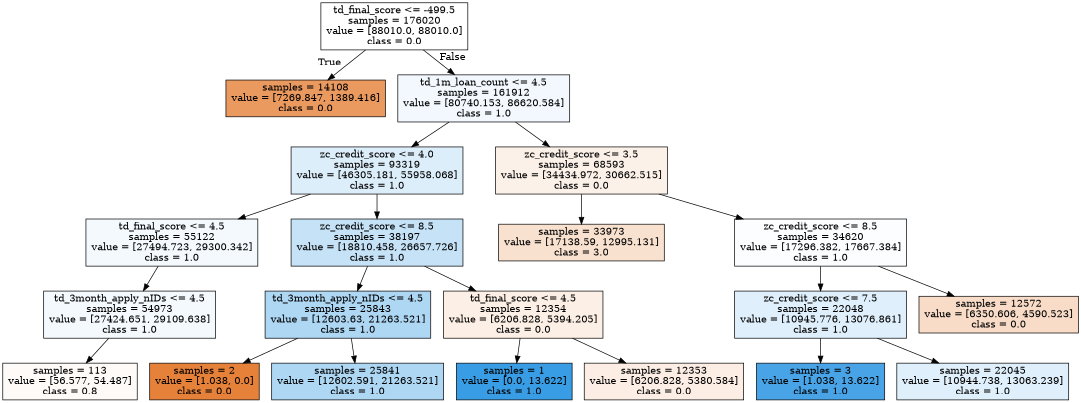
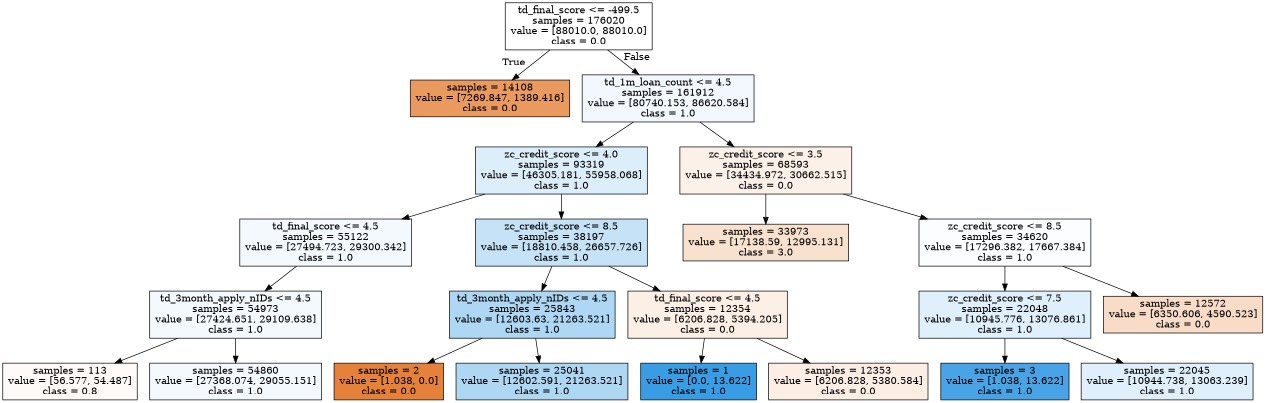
none -> (236, 382)
(358, 382) -> (542, 382)
